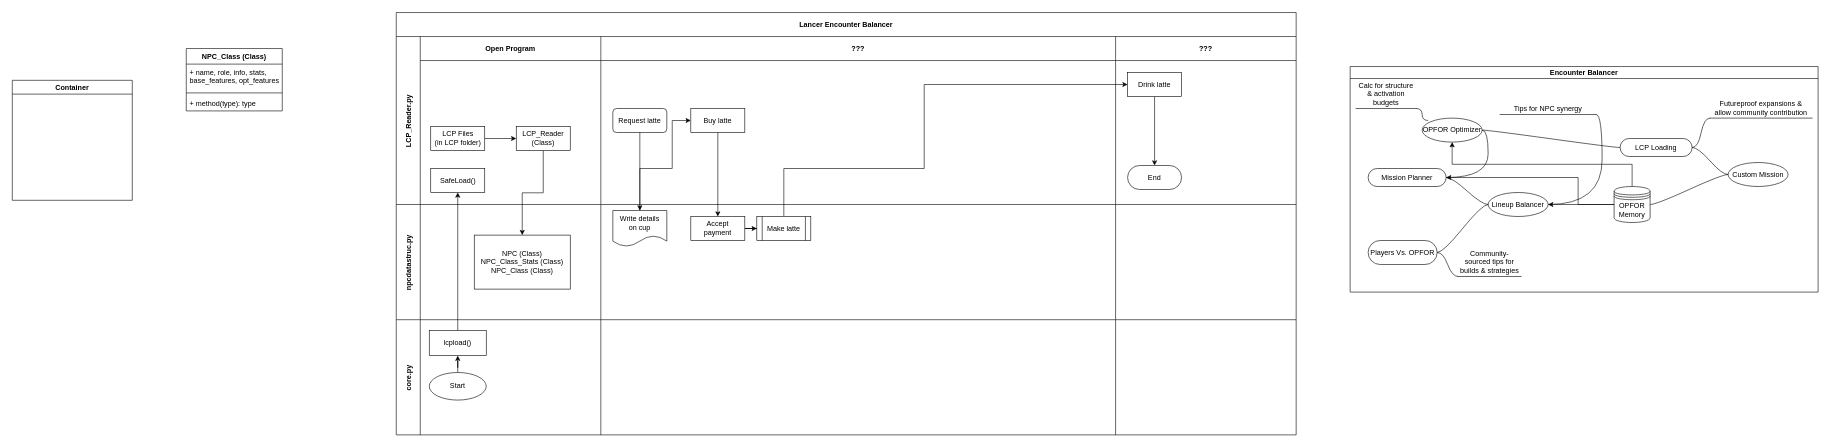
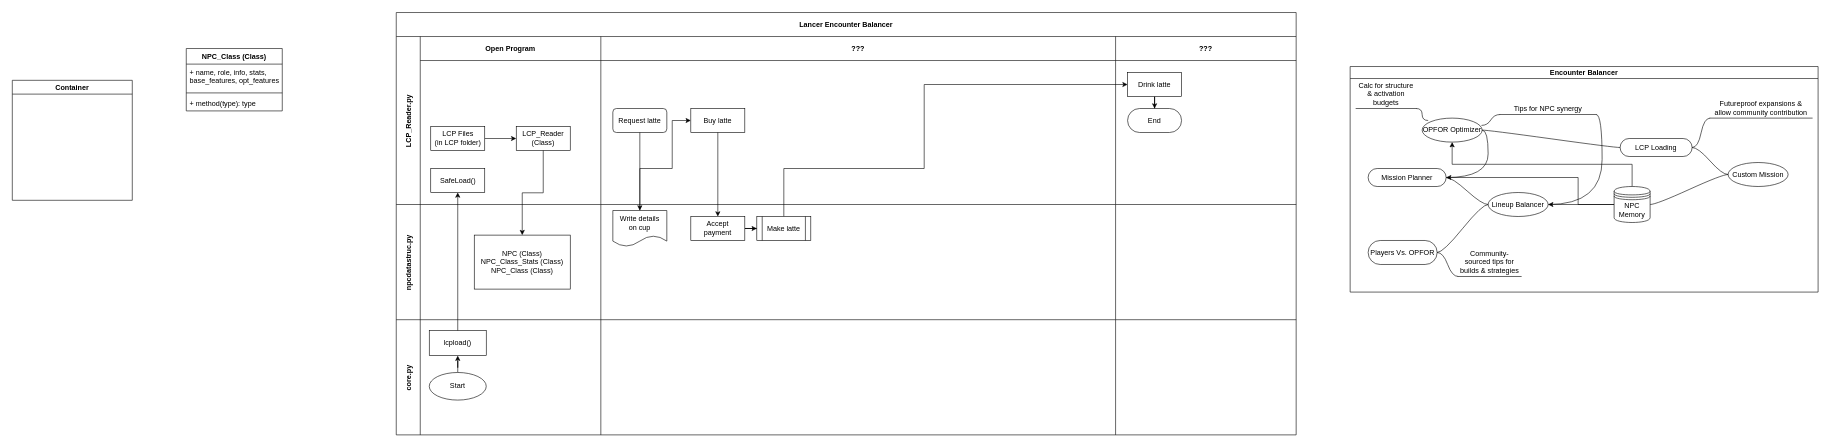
none -> (1490, 121)
(1155, 177) -> (1155, 120)
(1632, 210) -> (1632, 210)
